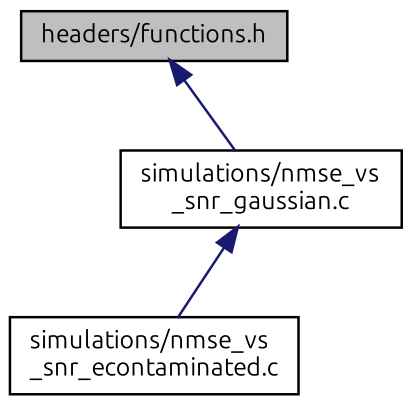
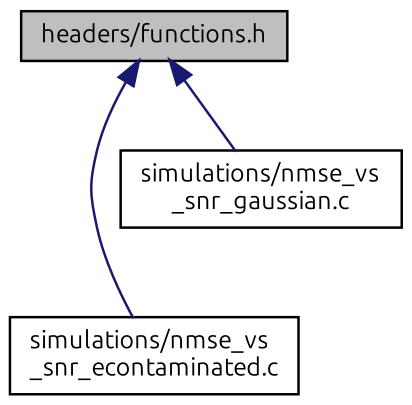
(201, 283) -> (92, 201)
